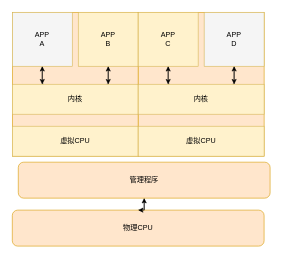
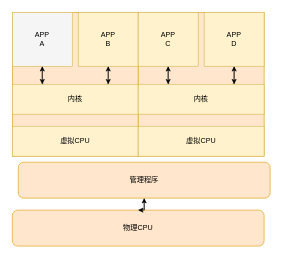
(234, 39) -> (234, 39)
